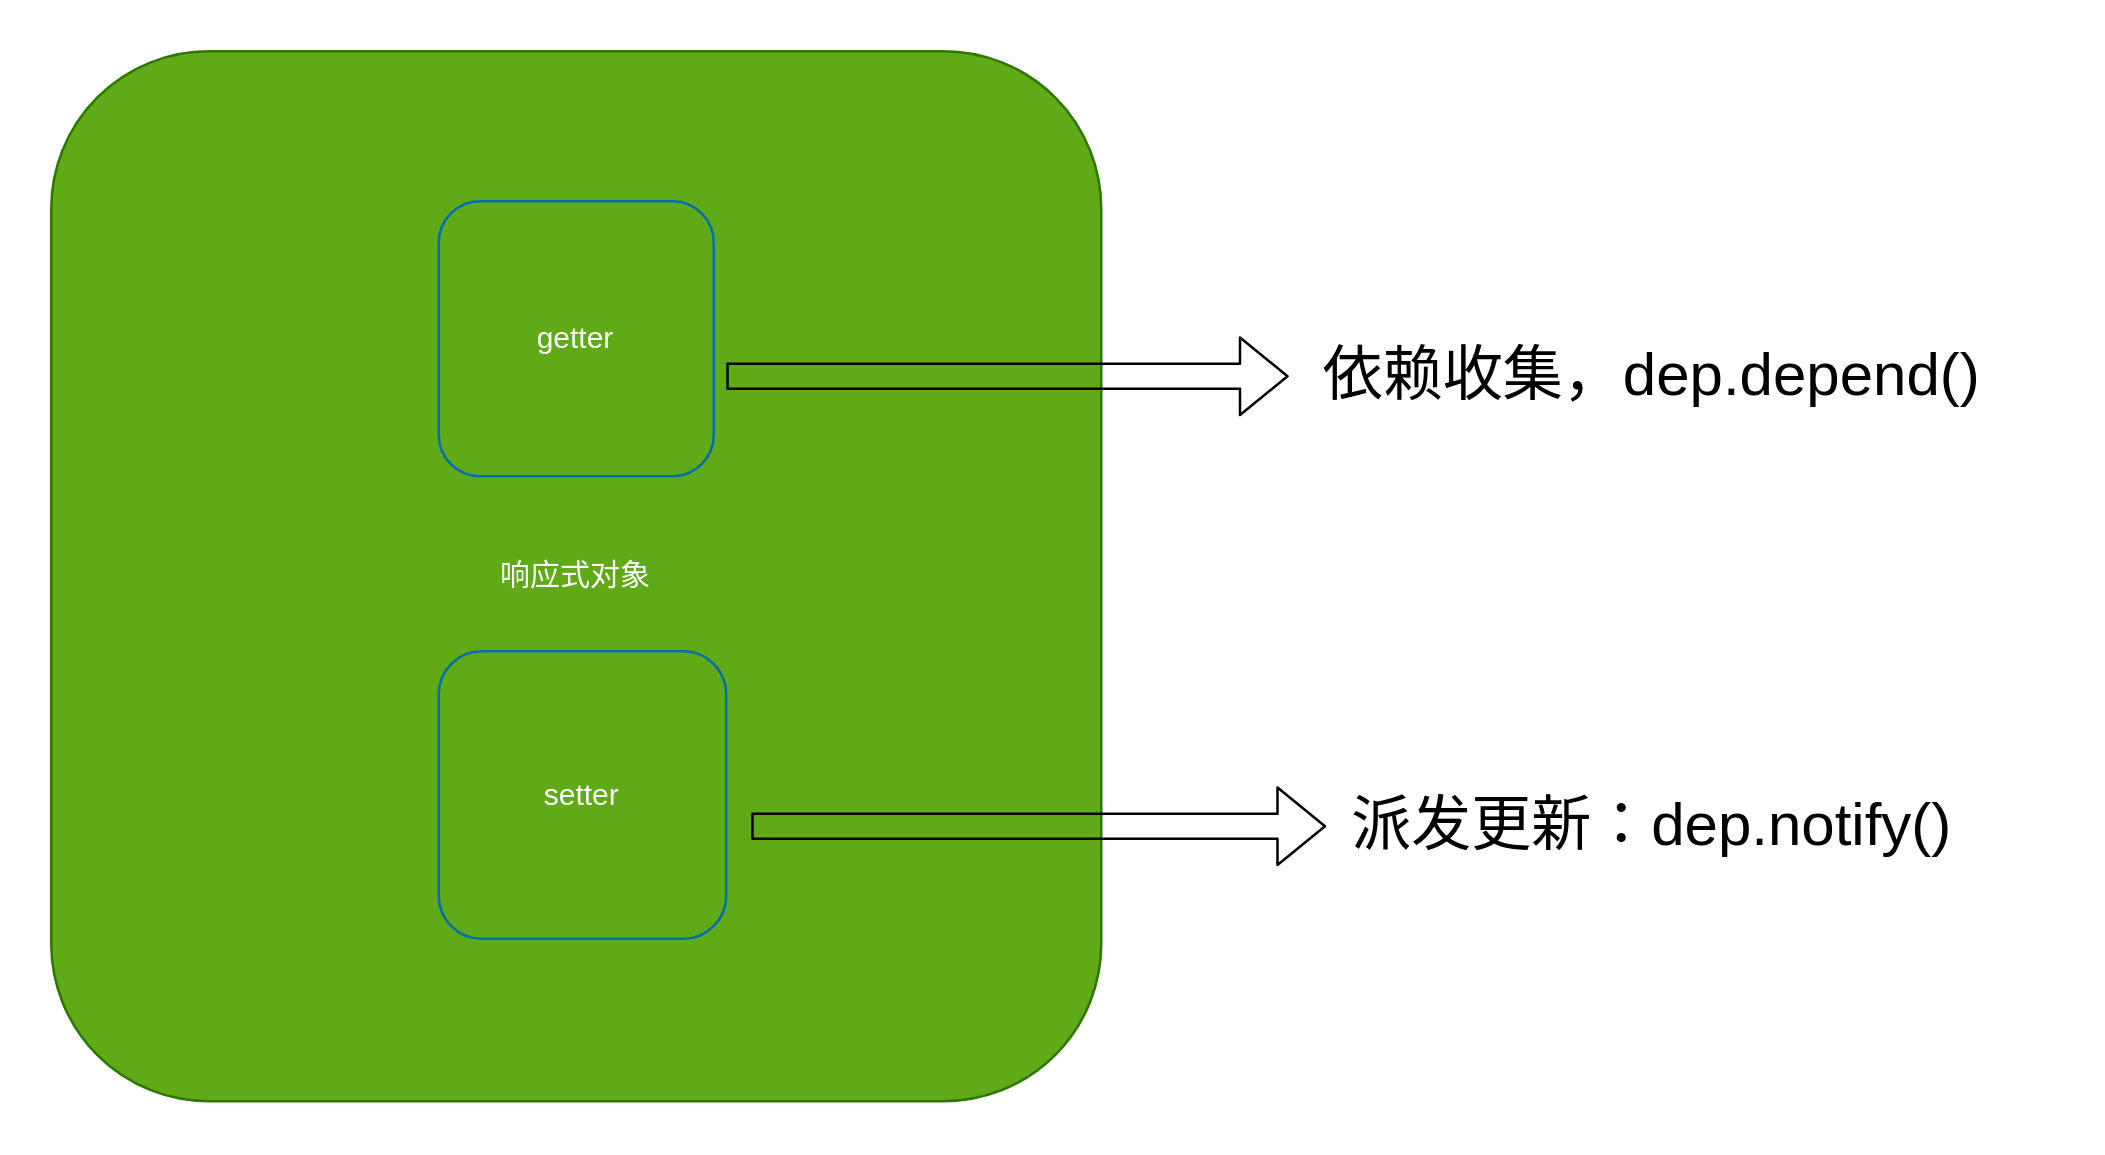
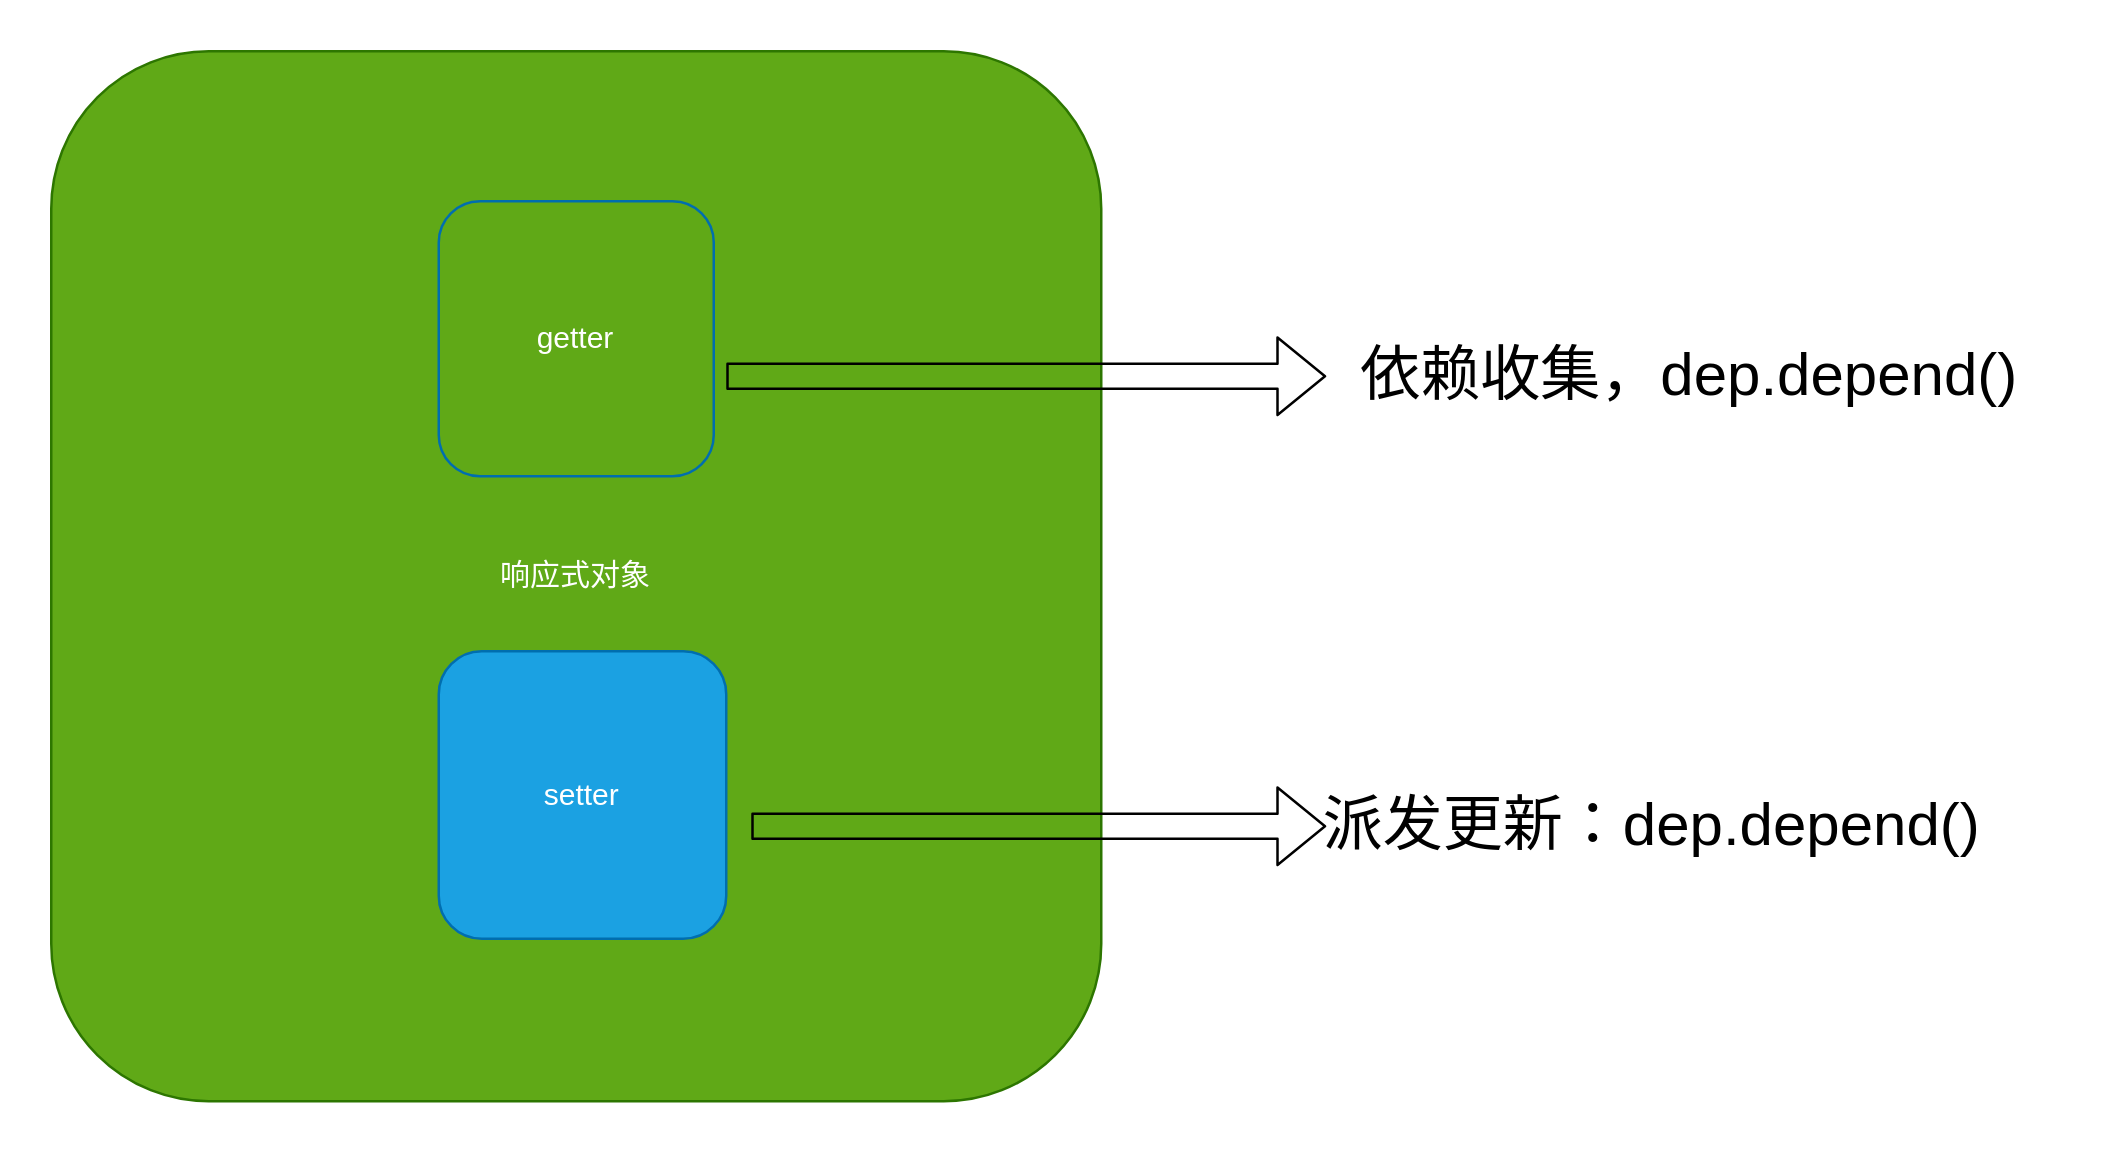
(1651, 376) -> (1689, 376)
(583, 795) -> (583, 795)
(1653, 826) -> (1653, 826)
